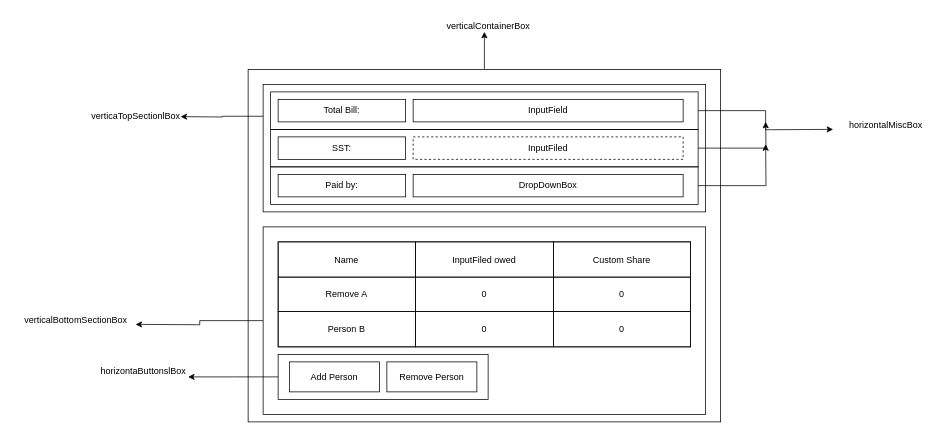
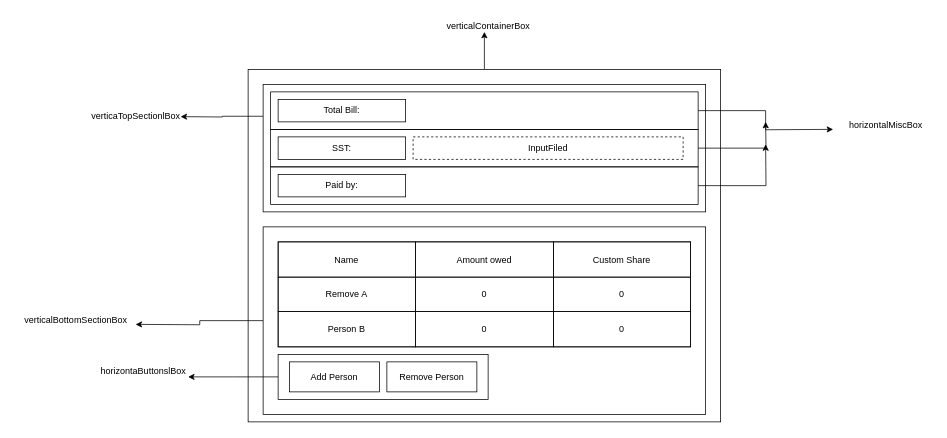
(548, 111) -> none
(548, 186) -> none
(484, 260) -> (484, 260)
